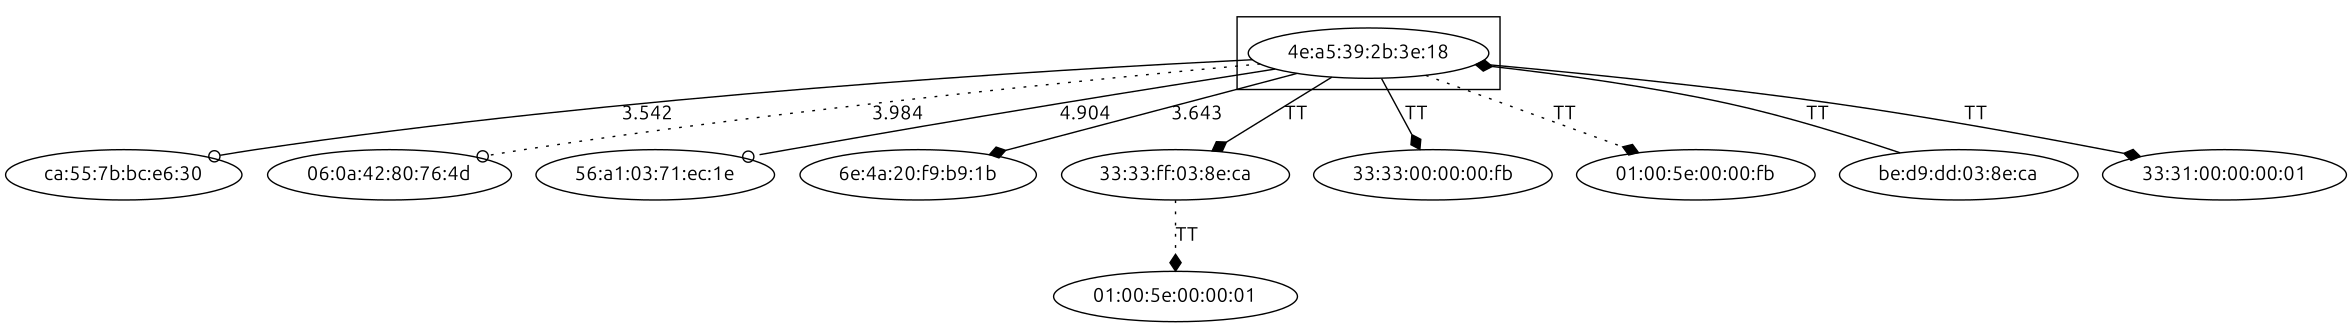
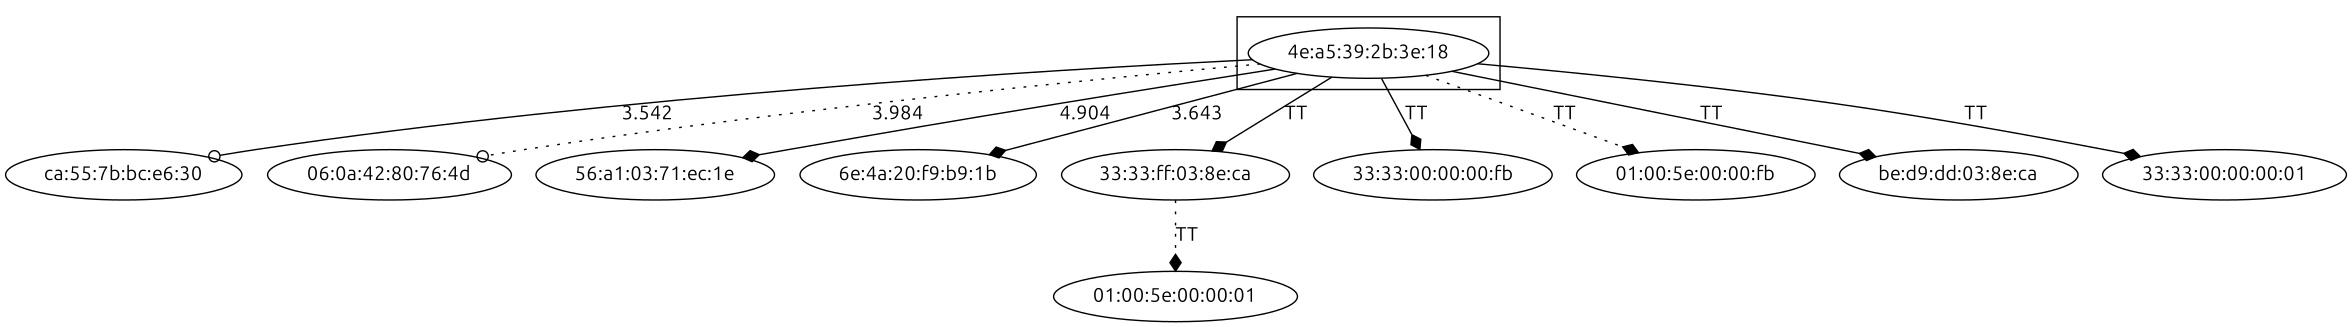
(1699, 97) -> (1656, 112)
(1017, 110) -> (1017, 110)
(2224, 175) -> (2224, 175)
